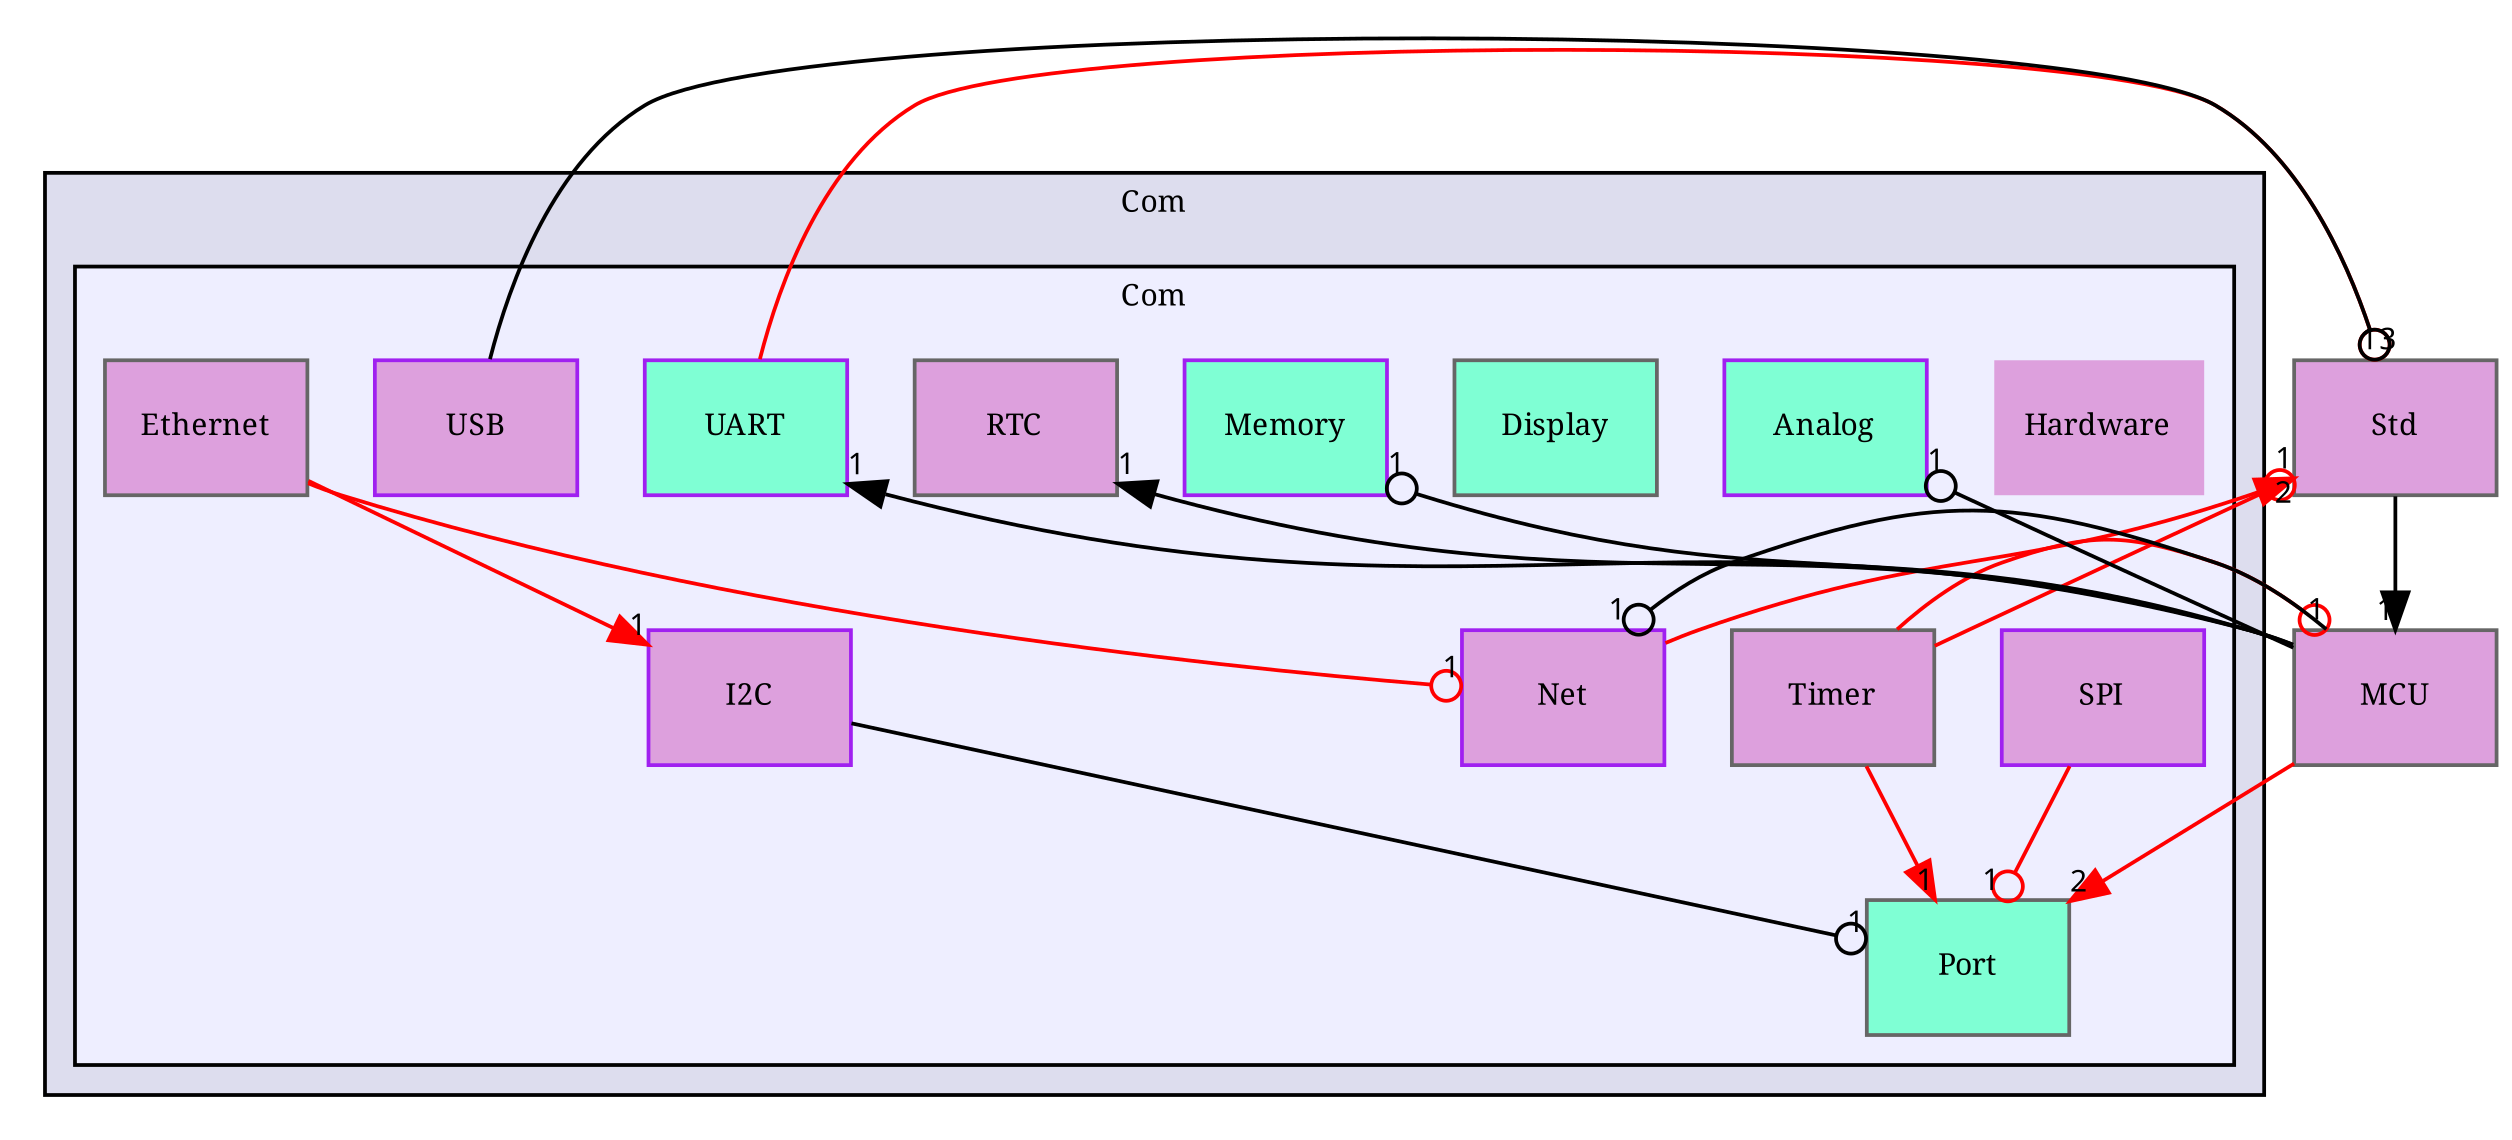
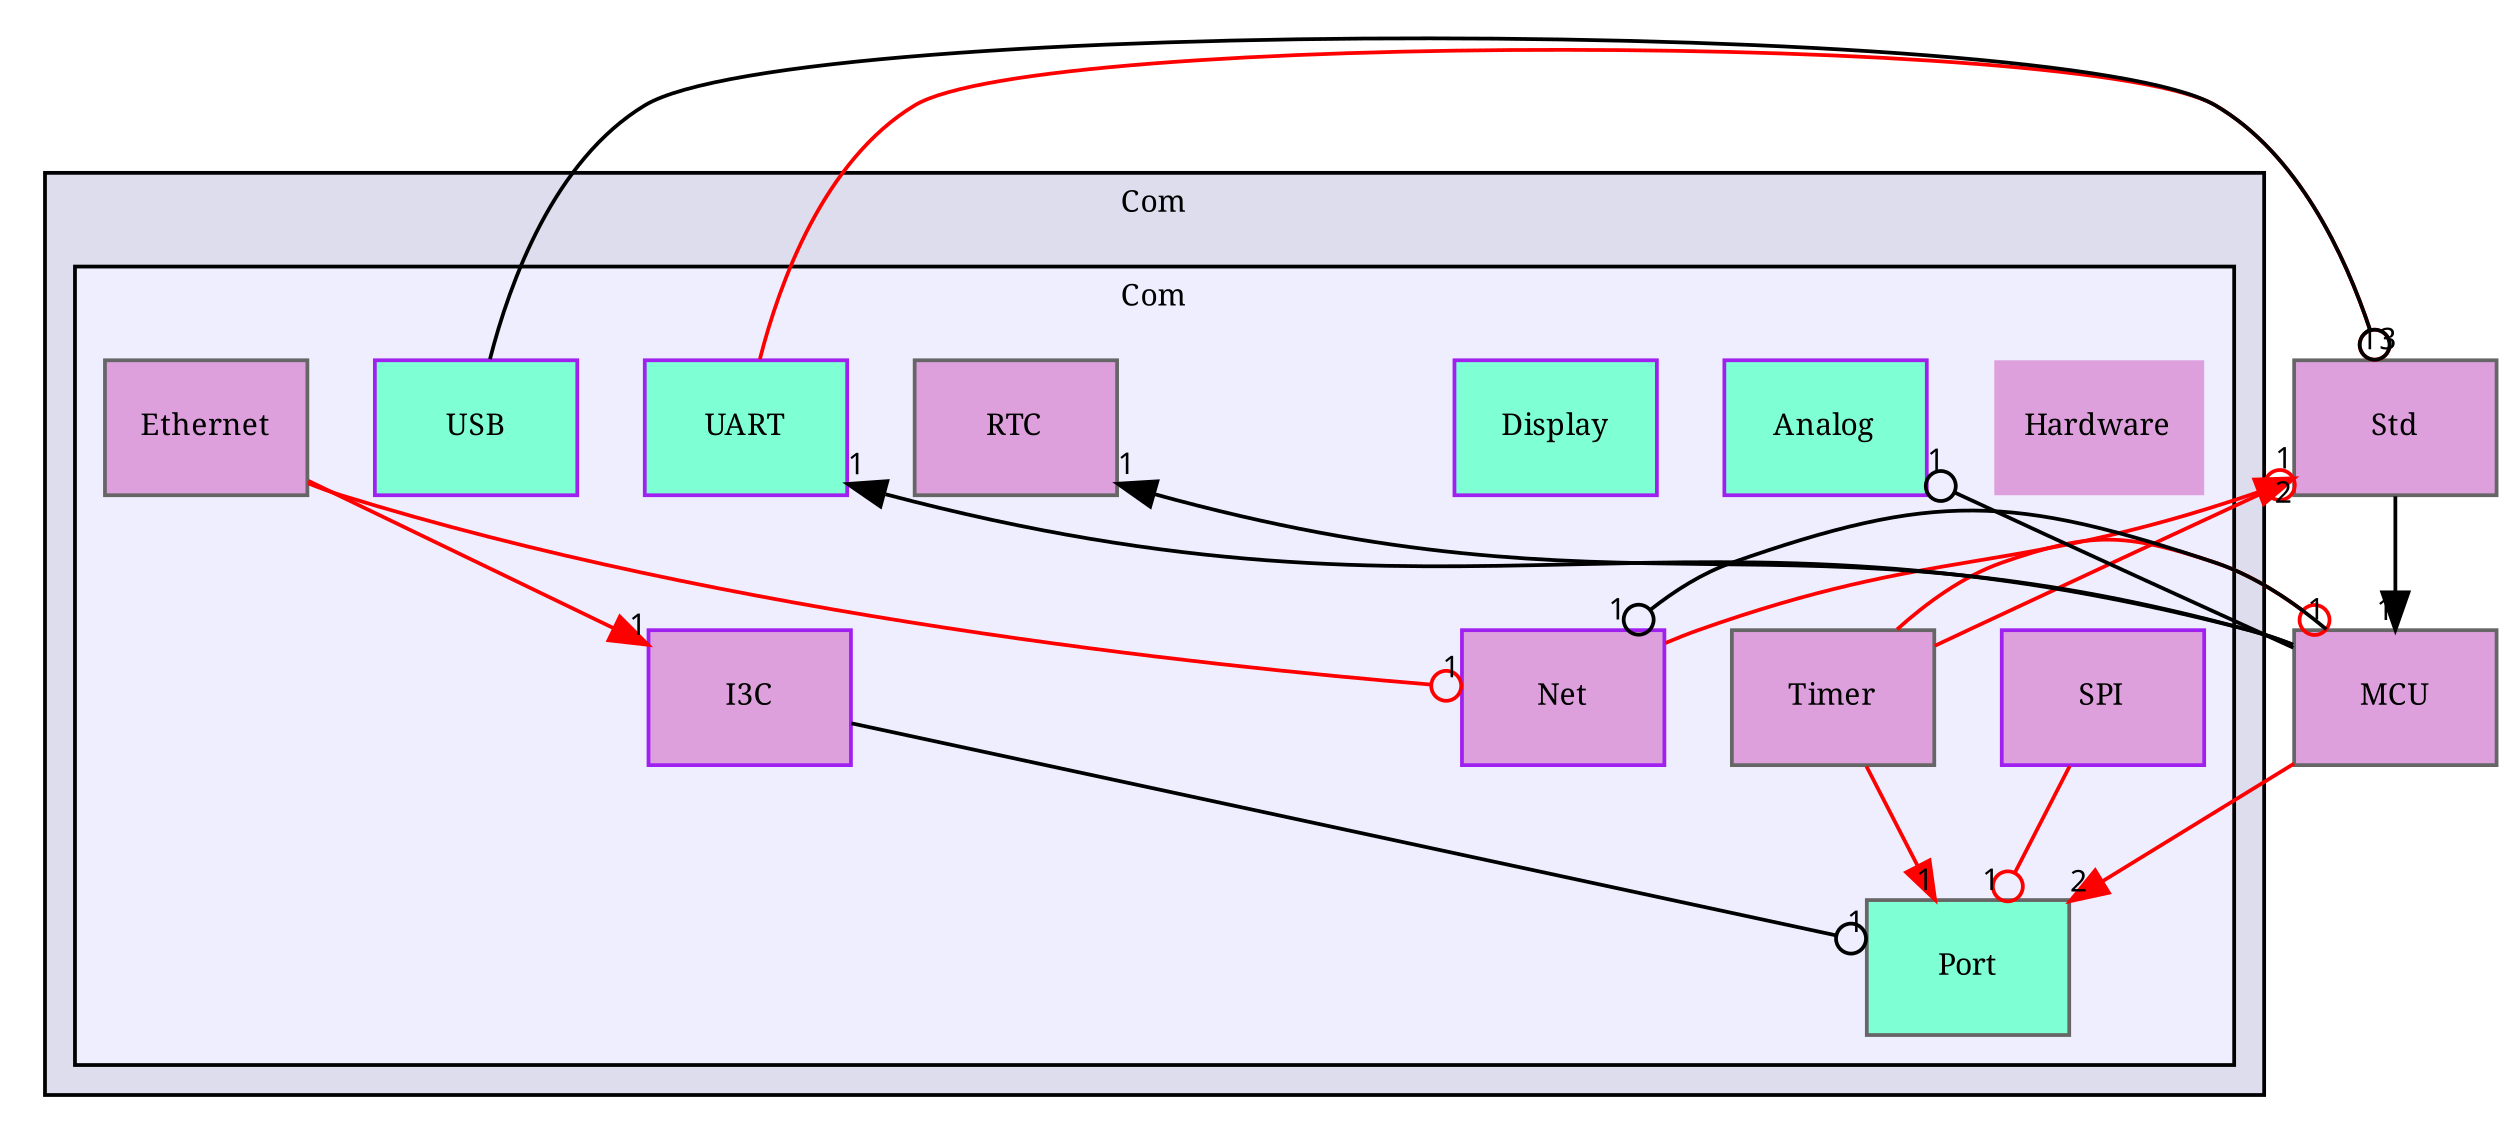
(476, 428) -> (476, 428)
(1286, 428) -> none
(1556, 428) -> (1556, 428)
(750, 698) -> (750, 698)
